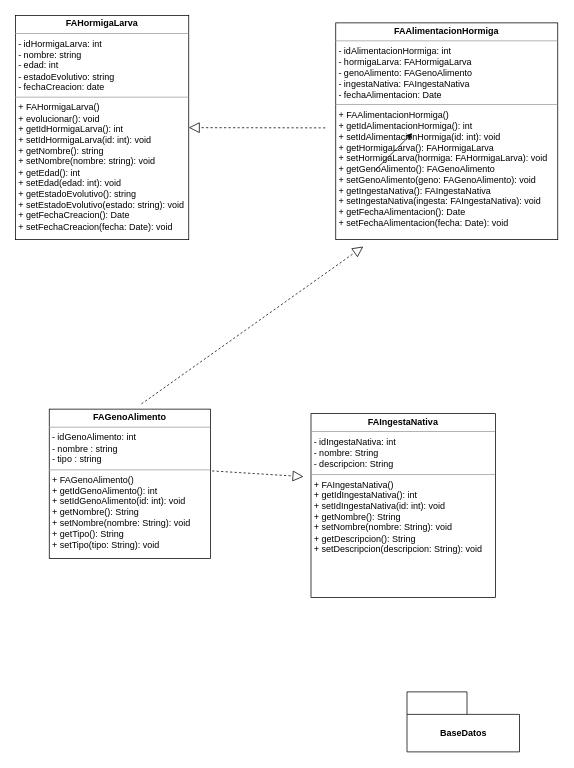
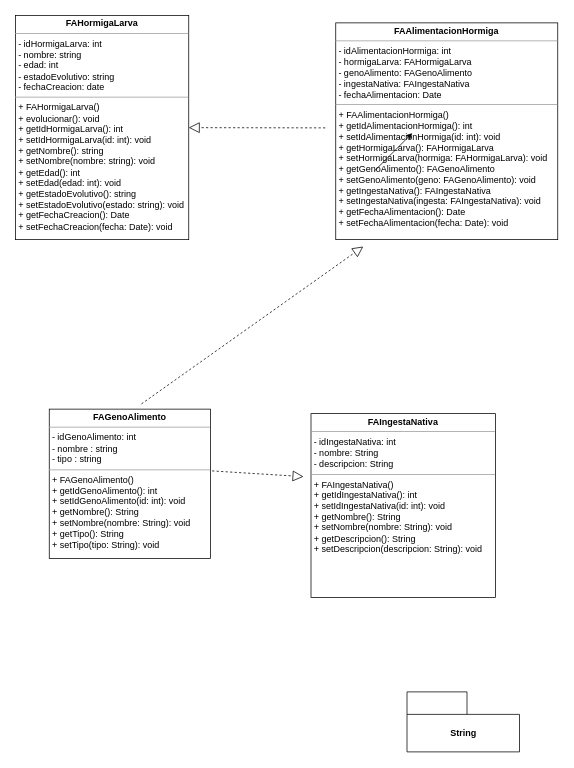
(464, 733) -> (464, 733)
